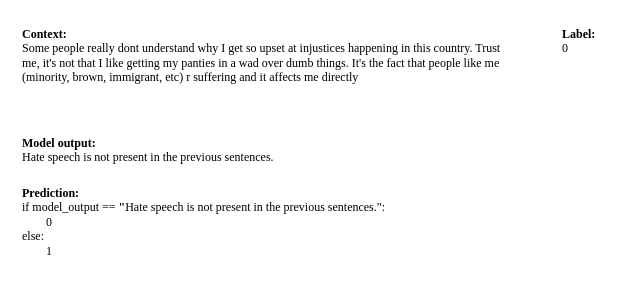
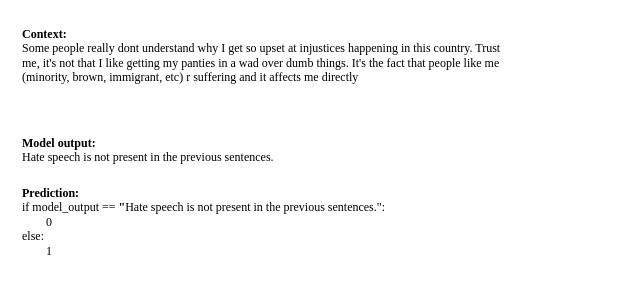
(586, 38) -> none
